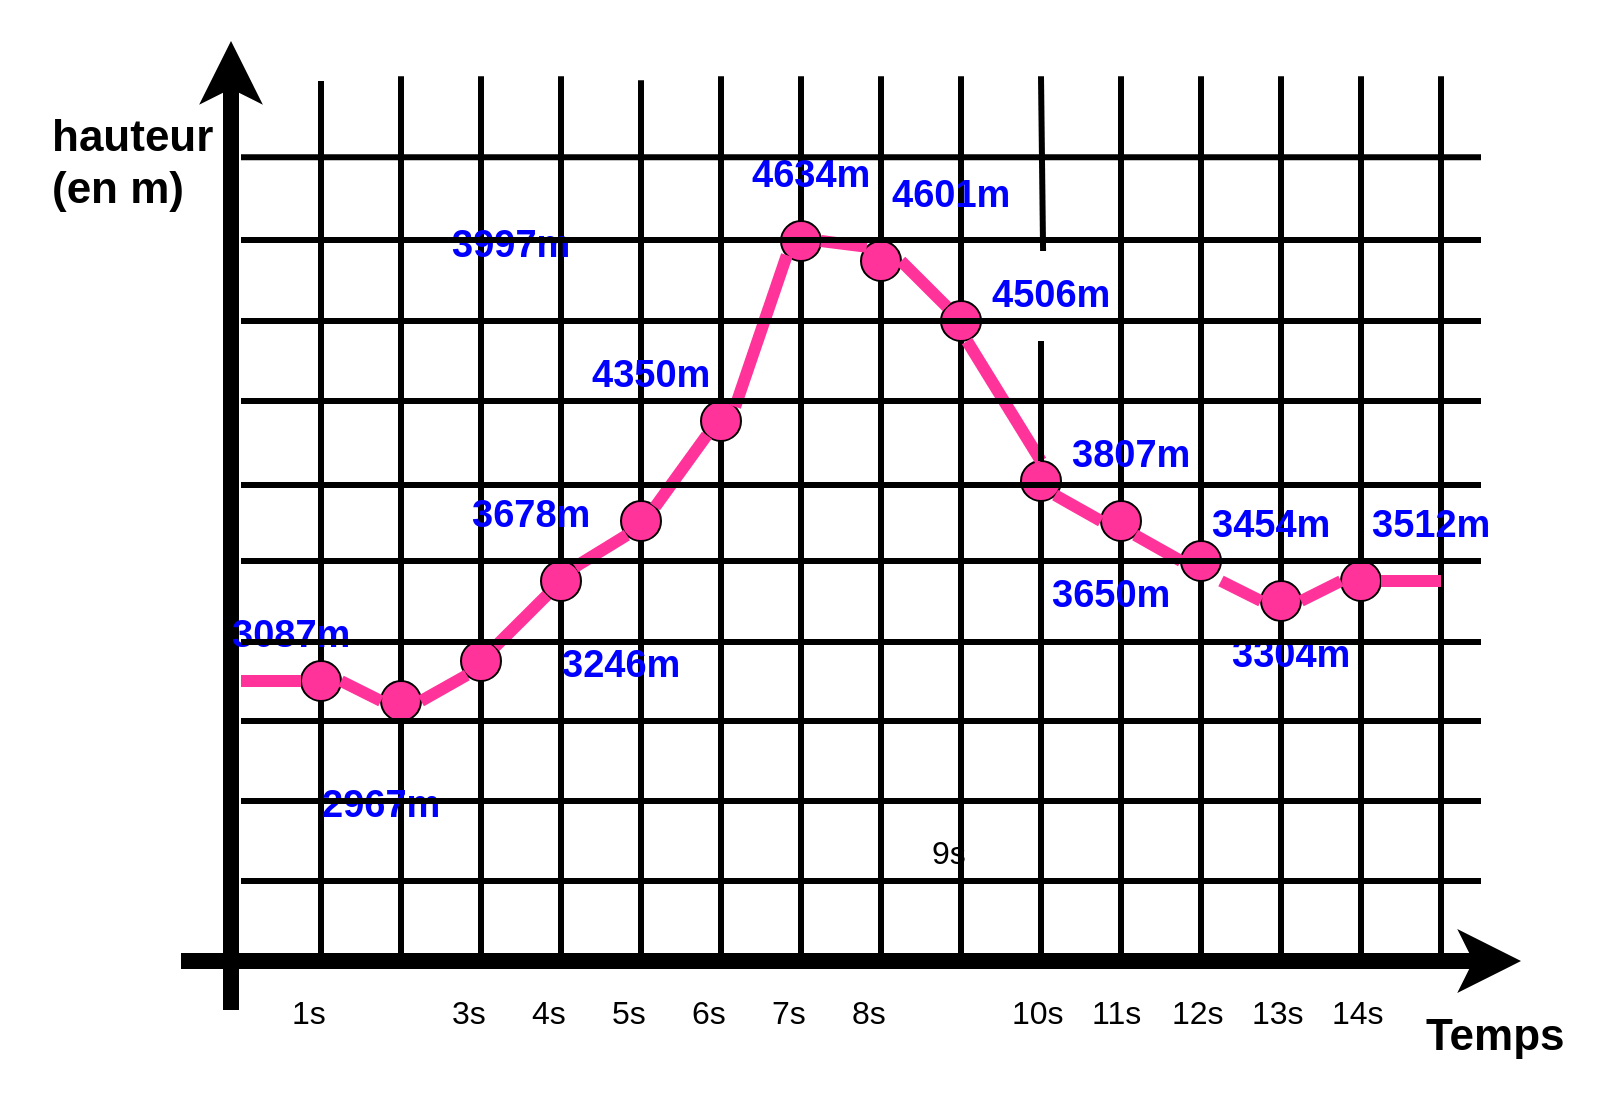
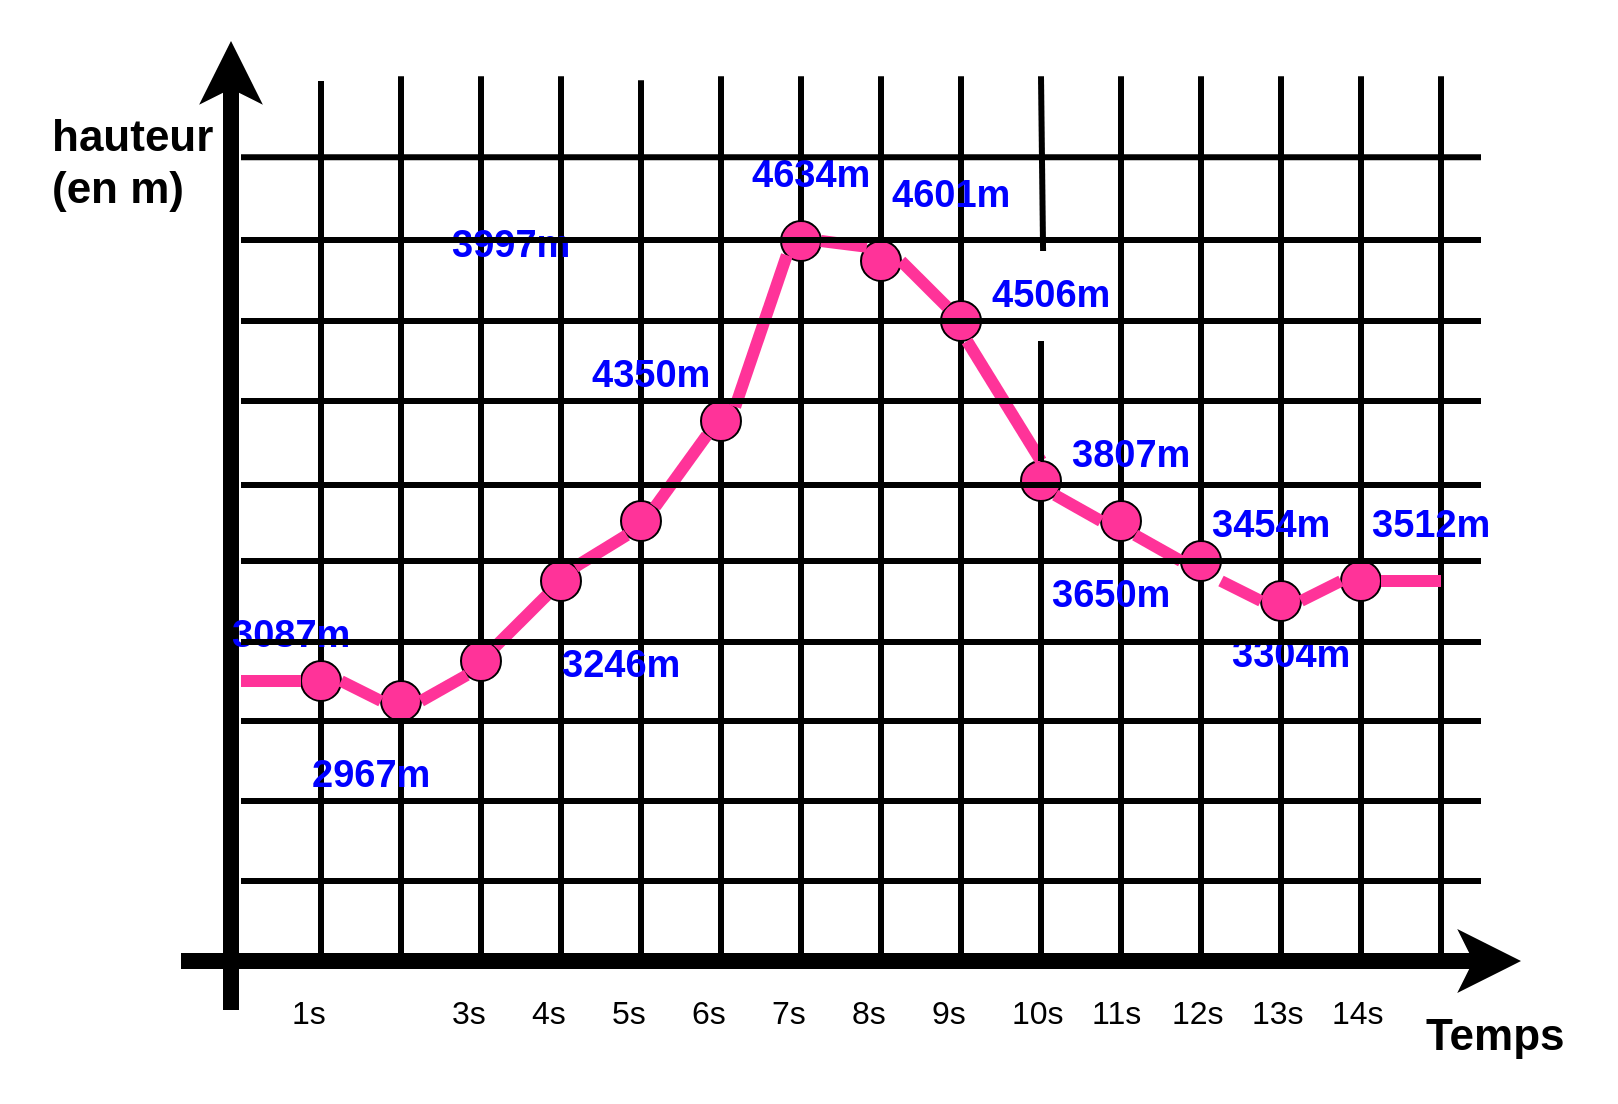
(541, 511) -> none
(391, 801) -> (381, 771)
(961, 851) -> (961, 1011)
